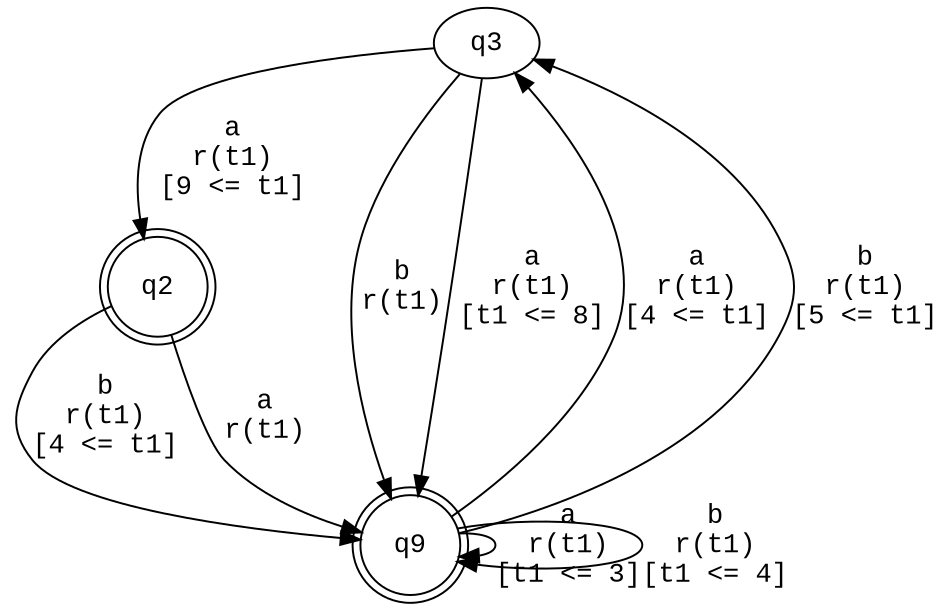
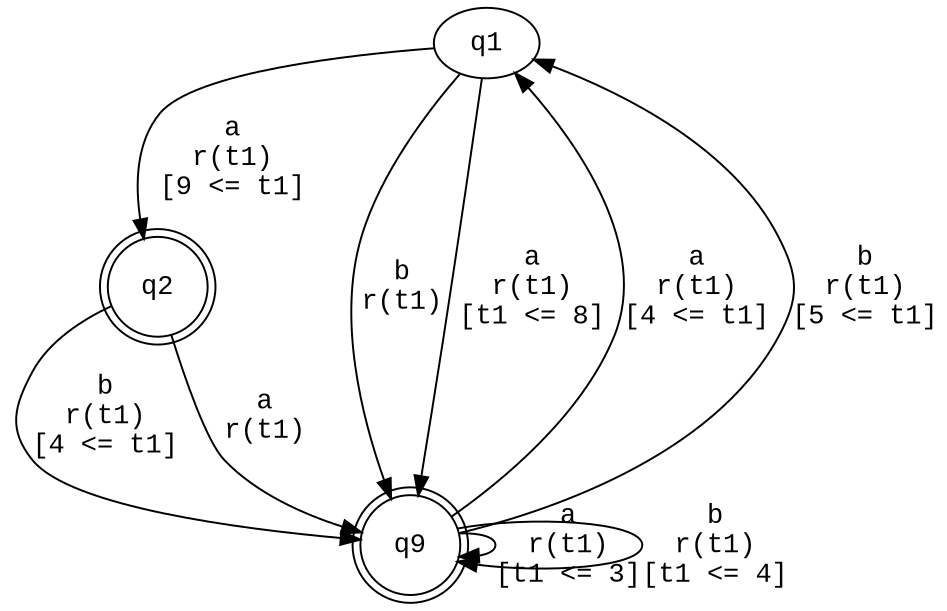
(487, 43) -> (487, 43)
